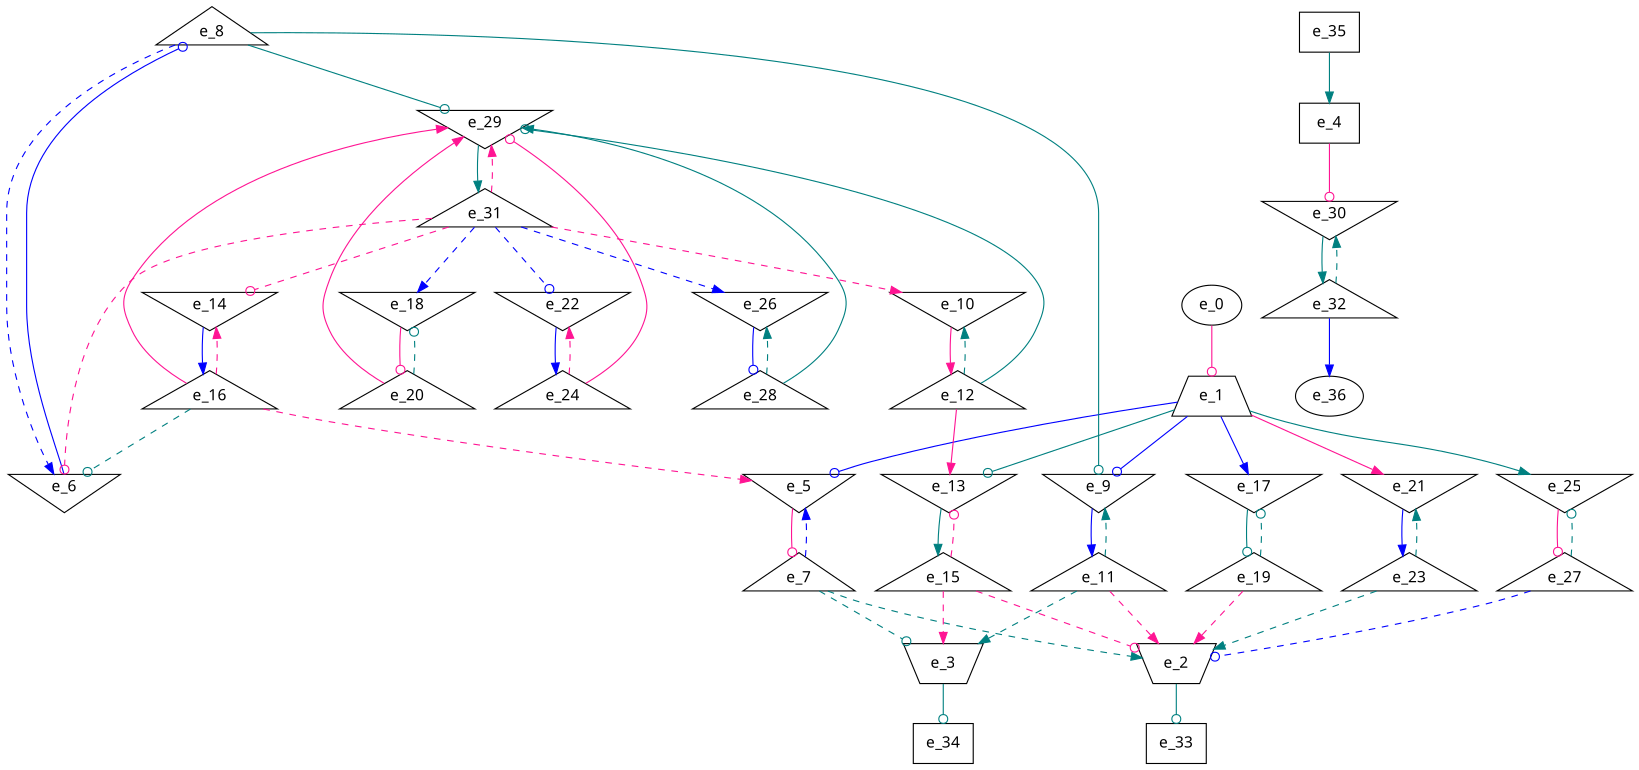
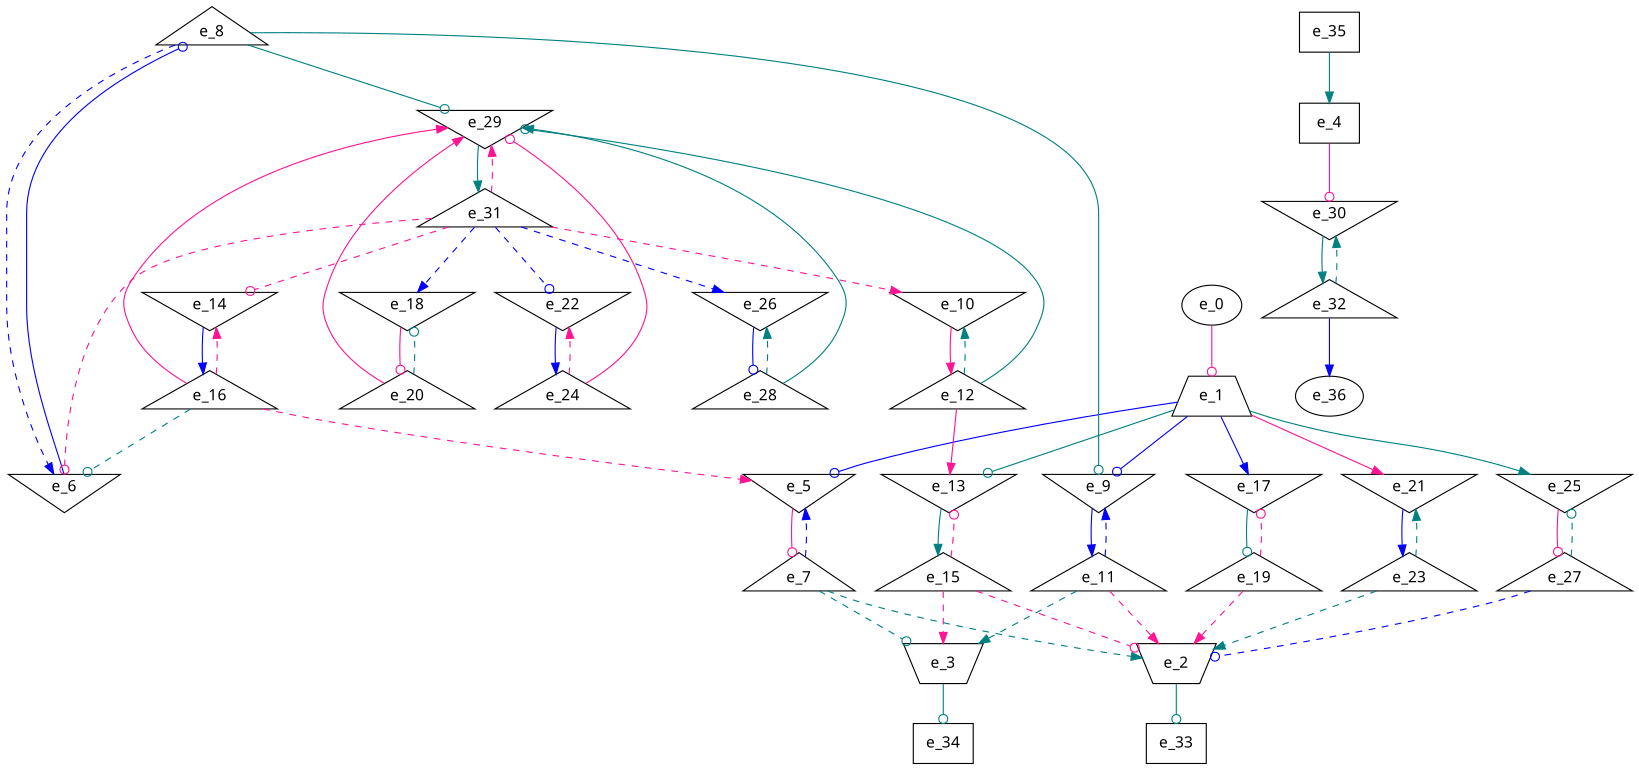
(1261, 537) -> (1261, 537)
(1106, 538) -> (1106, 538)
